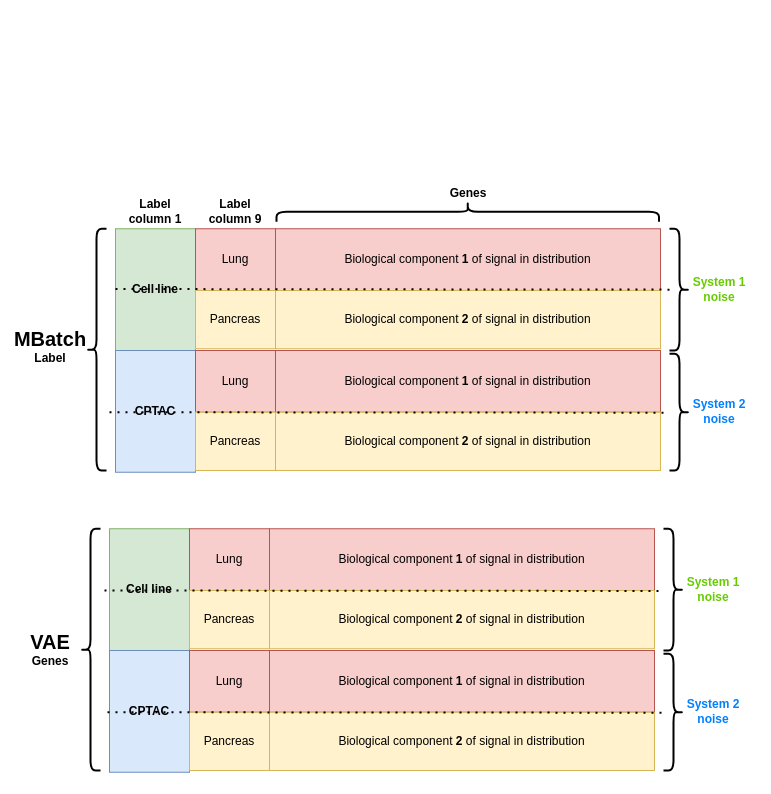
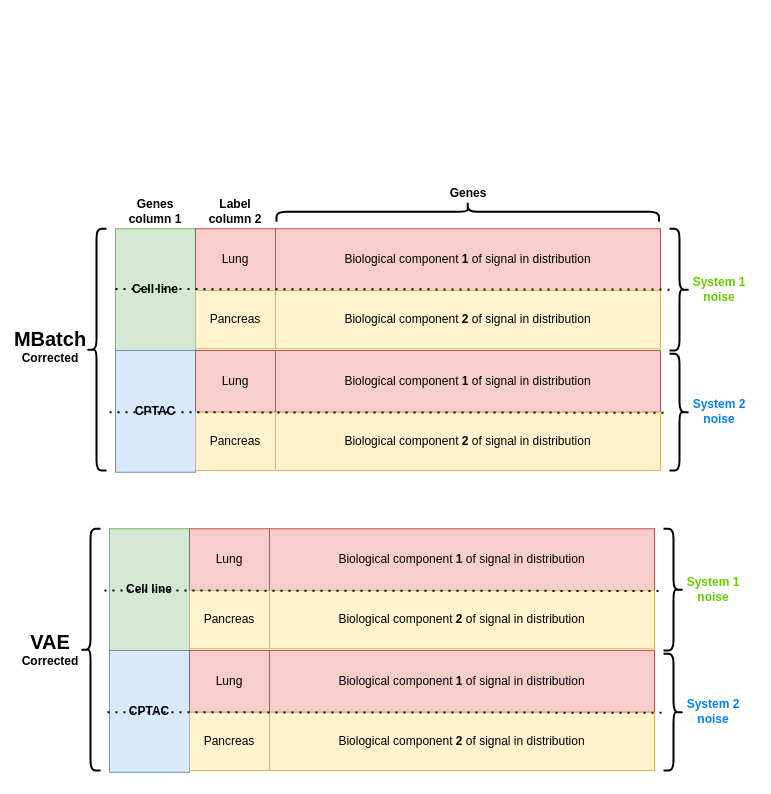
(156, 212) -> (156, 212)
(236, 212) -> (236, 212)
(51, 347) -> (51, 347)
(51, 650) -> (51, 650)
